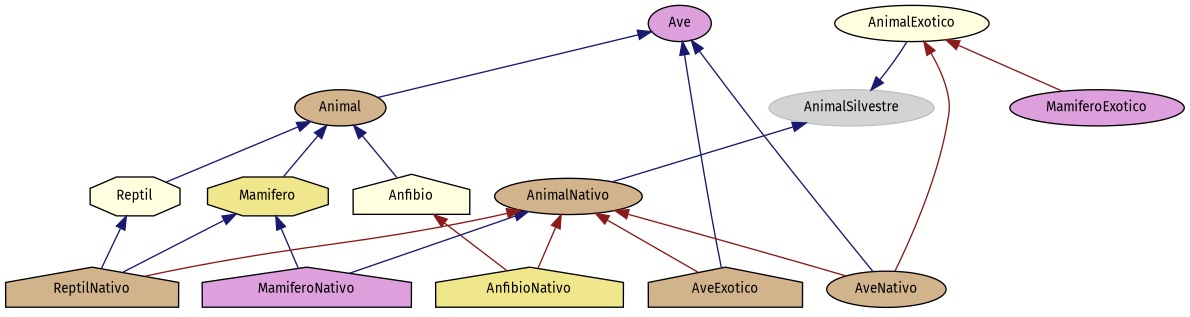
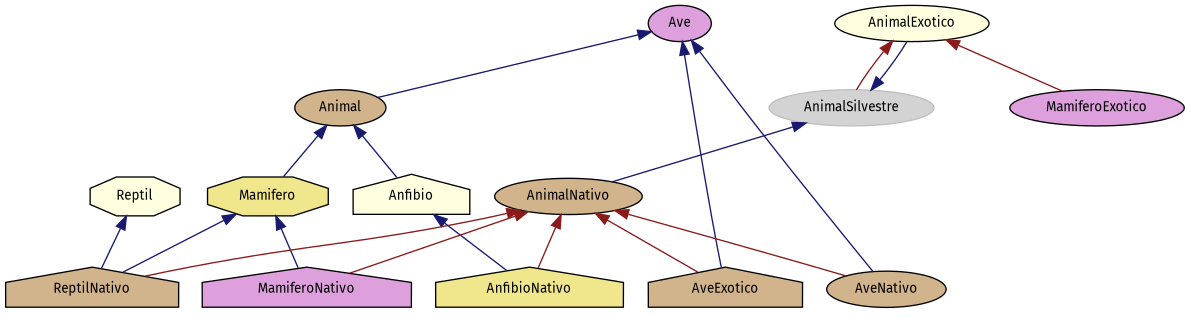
(232, 154) -> none
(938, 164) -> (869, 70)
(432, 245) -> (432, 245)
(476, 247) -> (476, 247)
